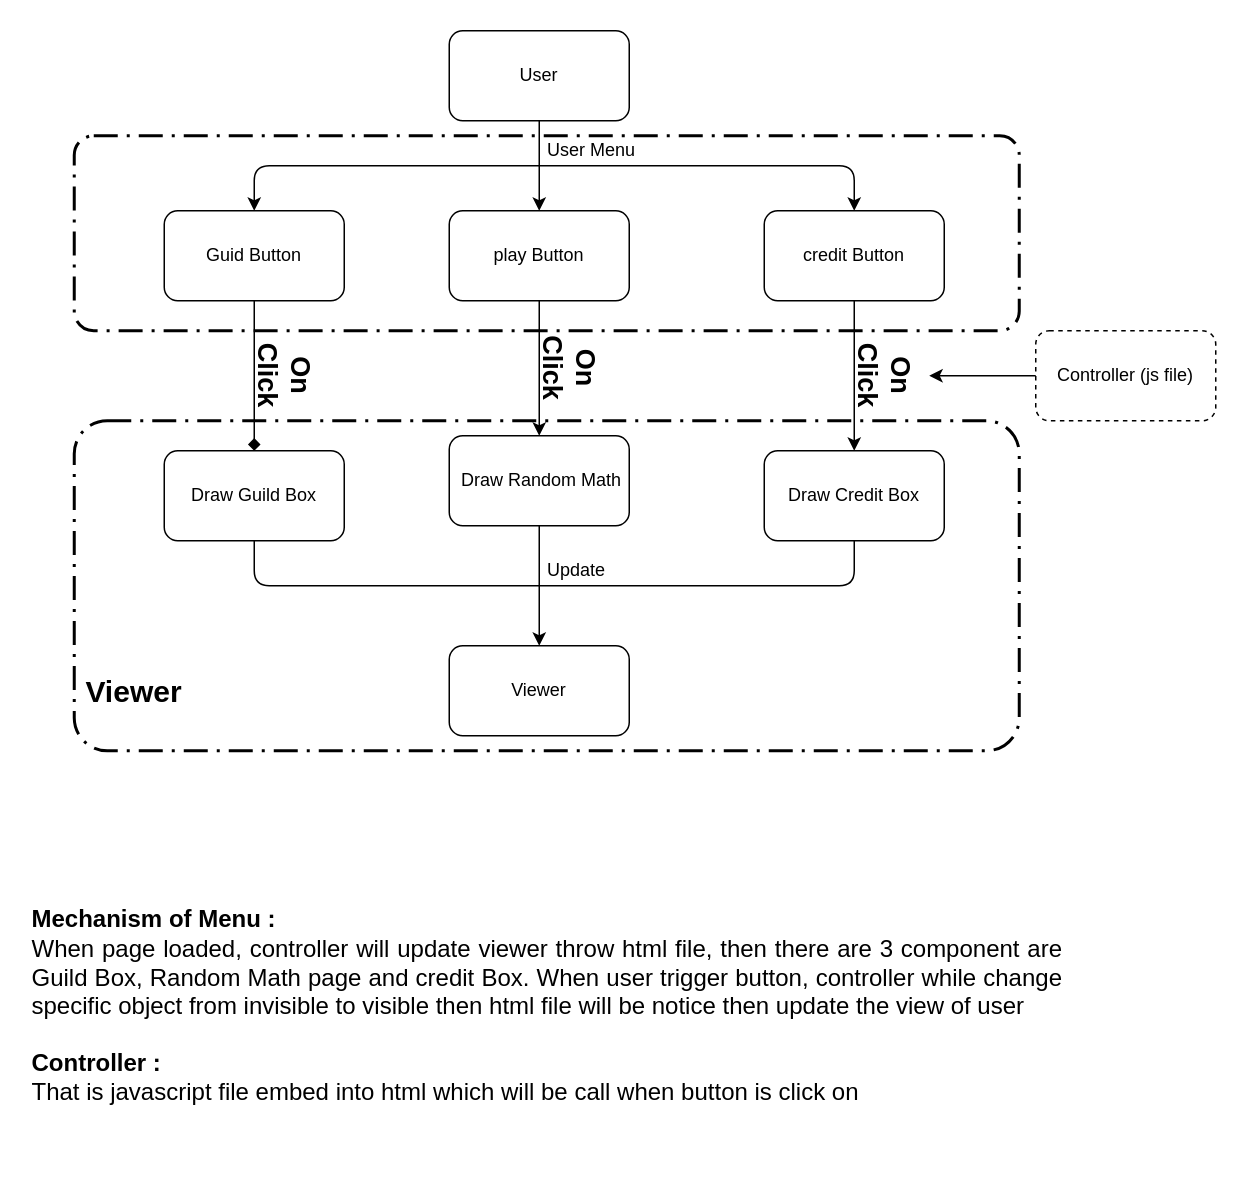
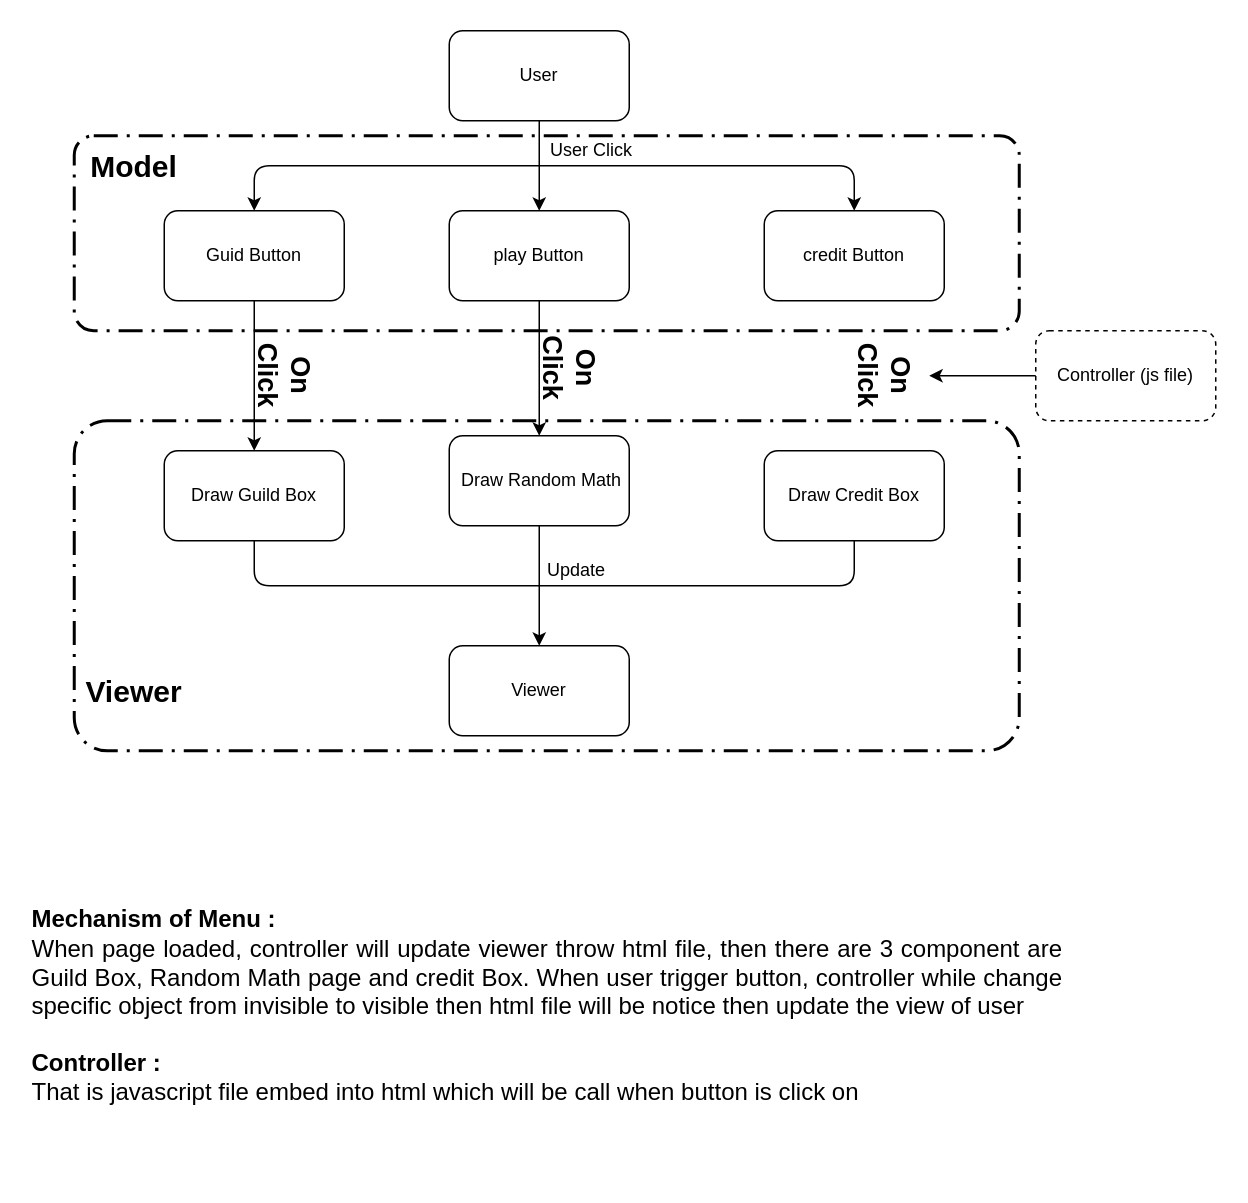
(592, 151) -> (592, 151)
none -> (134, 166)
(854, 371) -> none
(254, 438) -> (254, 439)
